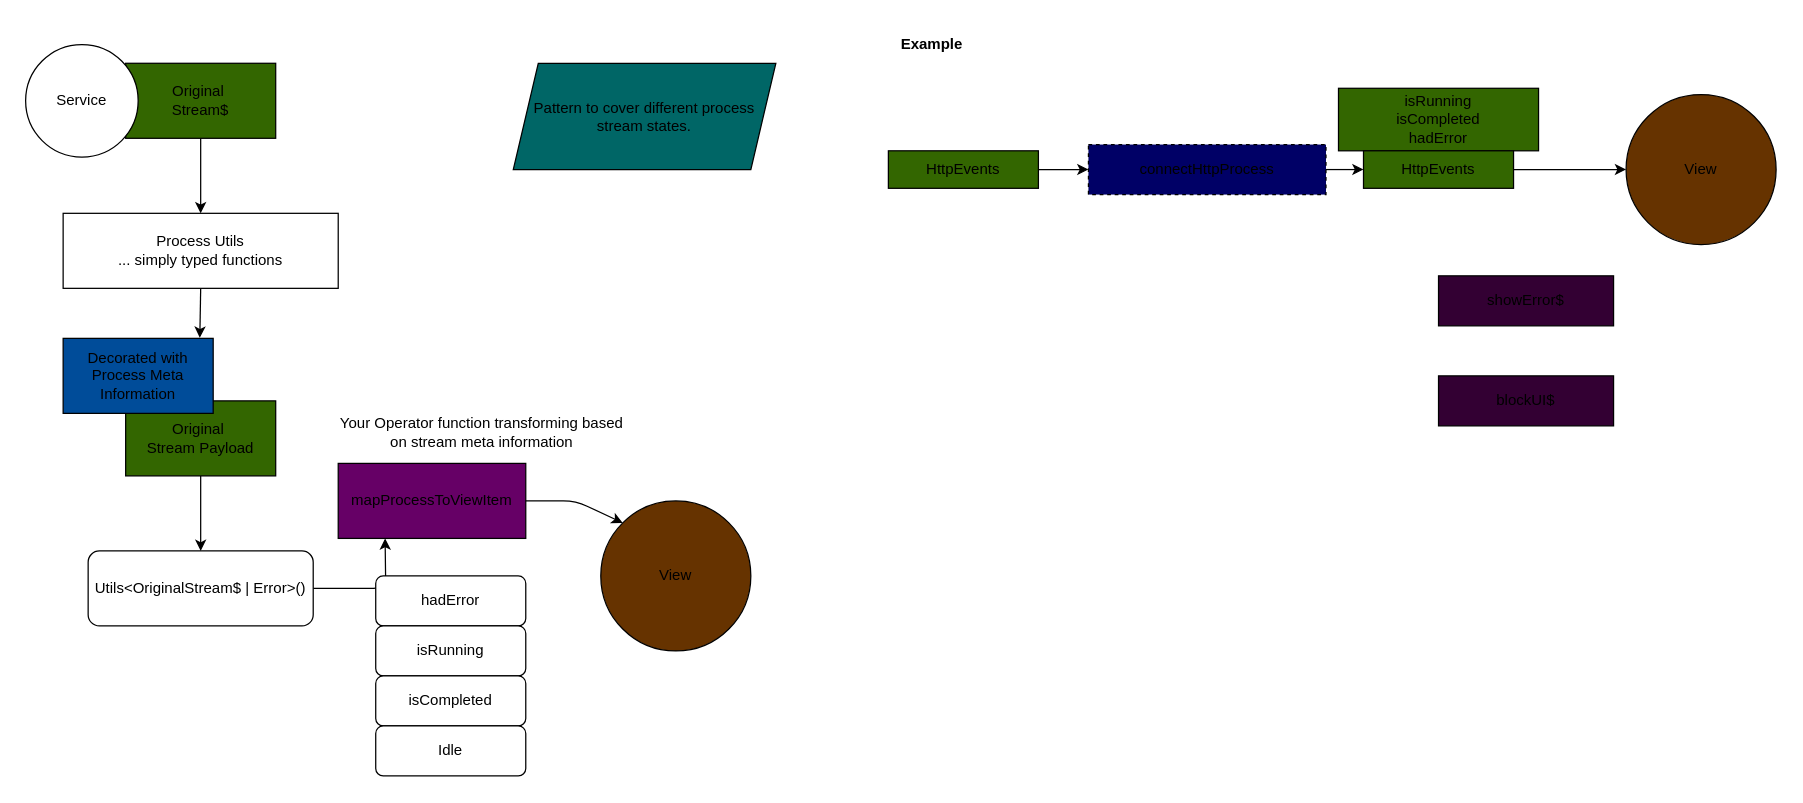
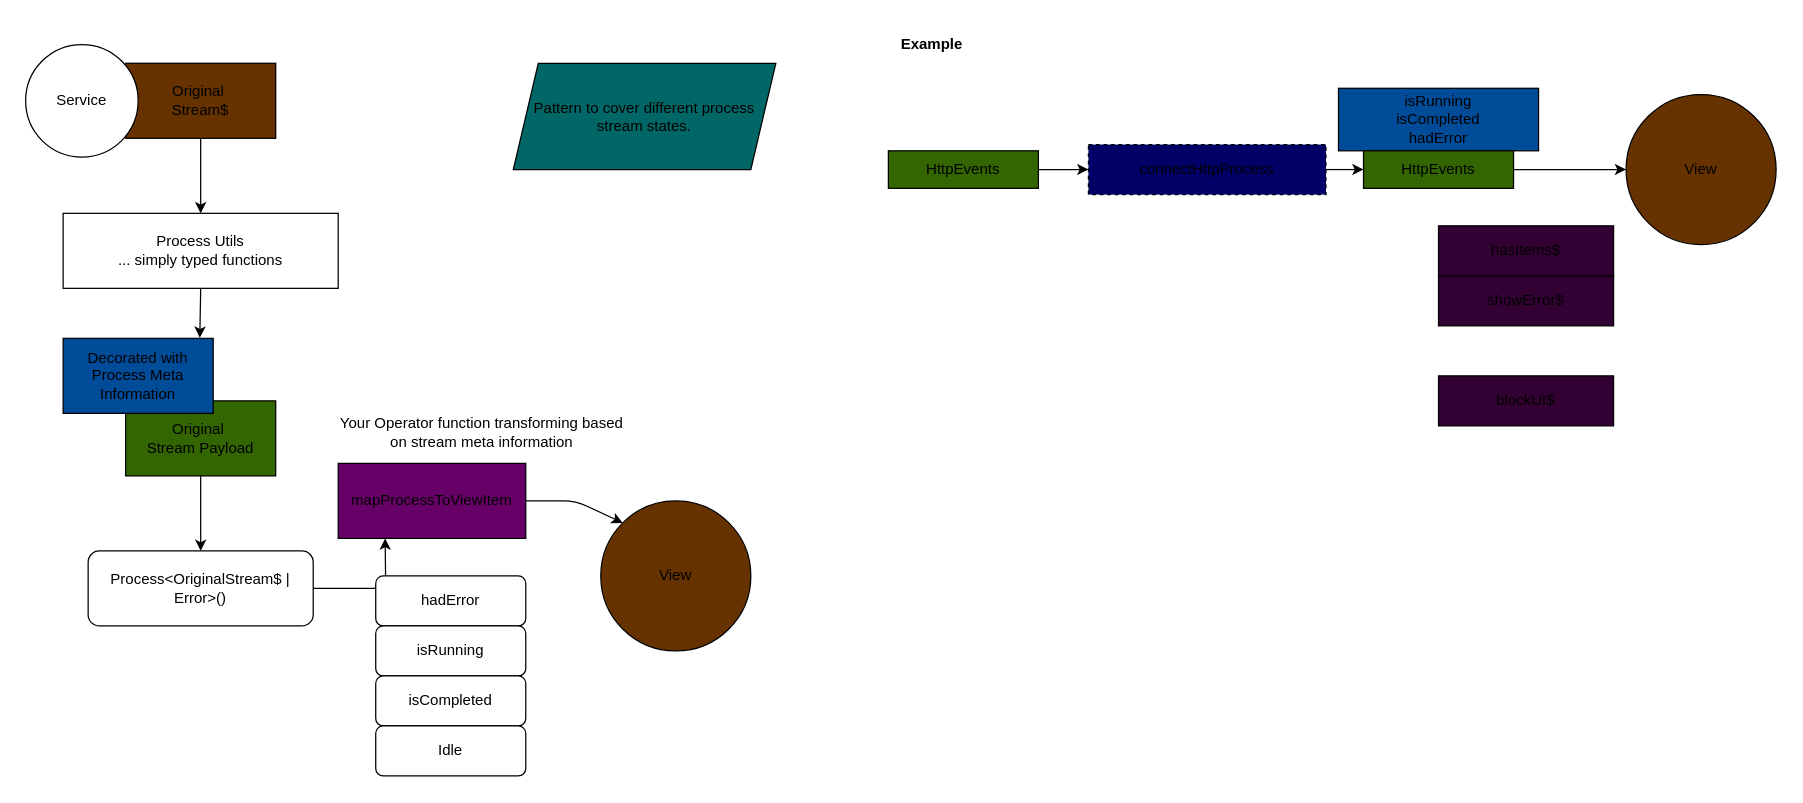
(201, 101) -> (201, 101)
(1438, 119) -> (1438, 119)
none -> (1526, 251)
(201, 588) -> (201, 588)
